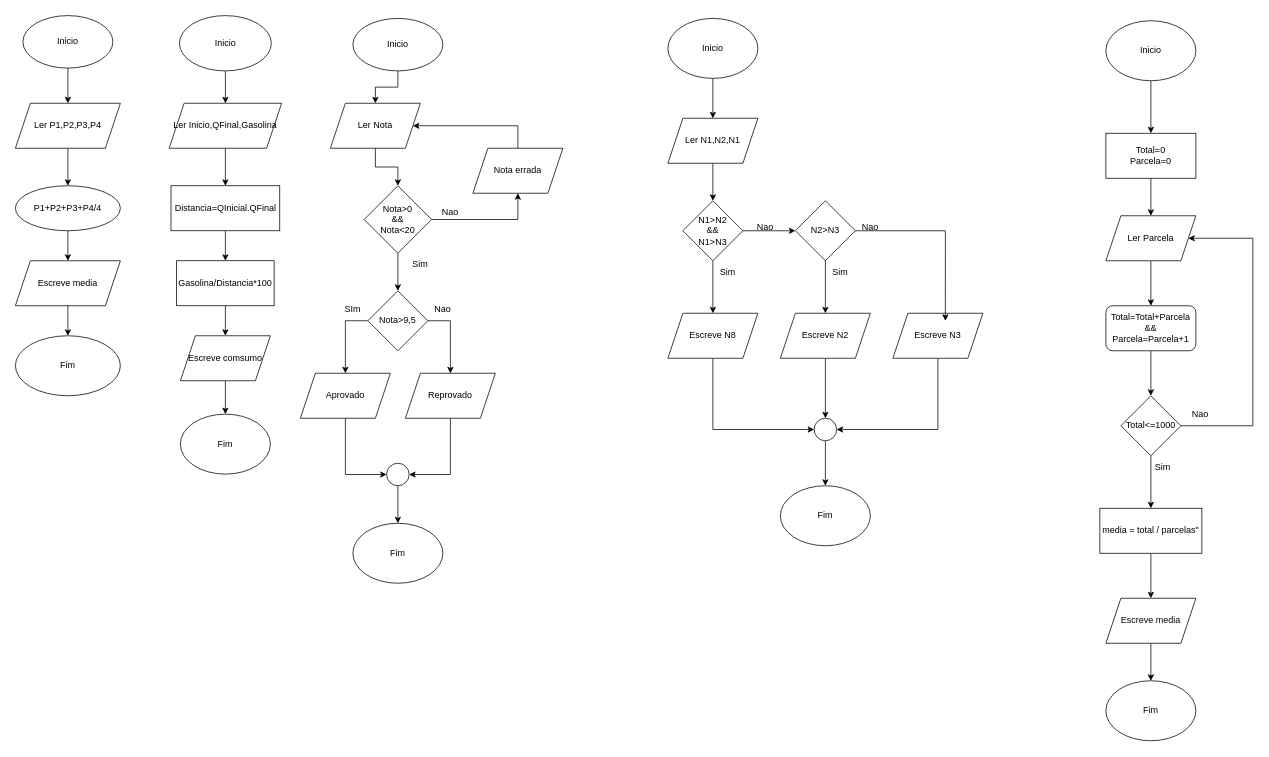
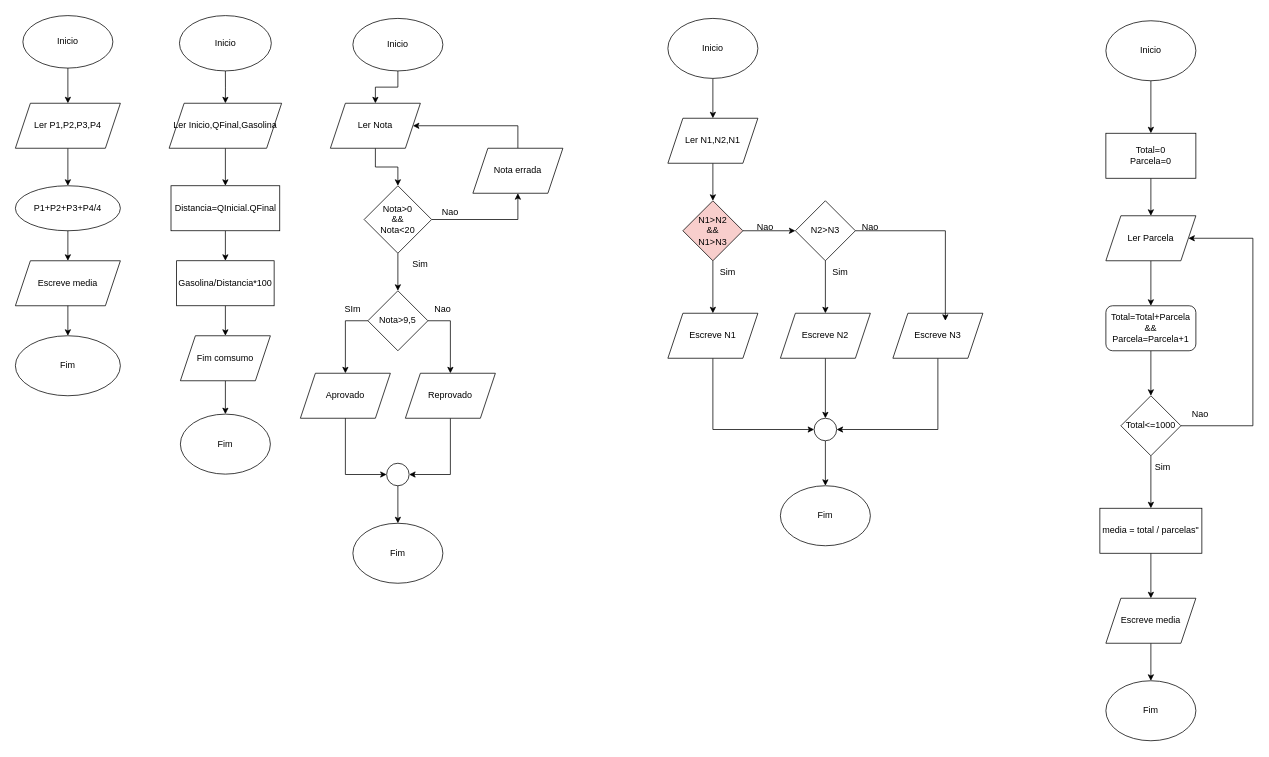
(713, 231) -> (713, 231)
(713, 336) -> (713, 336)
(225, 358) -> (225, 358)
